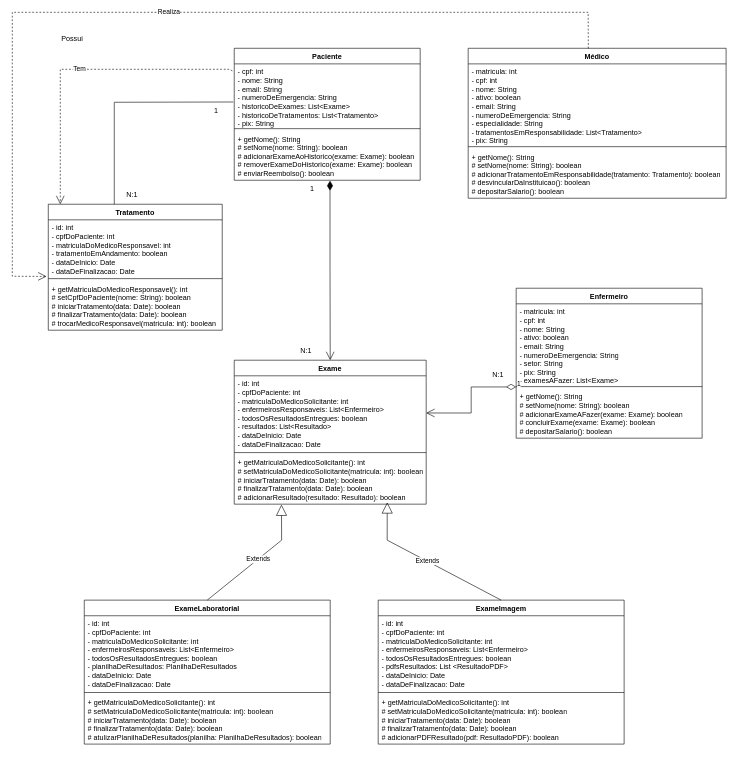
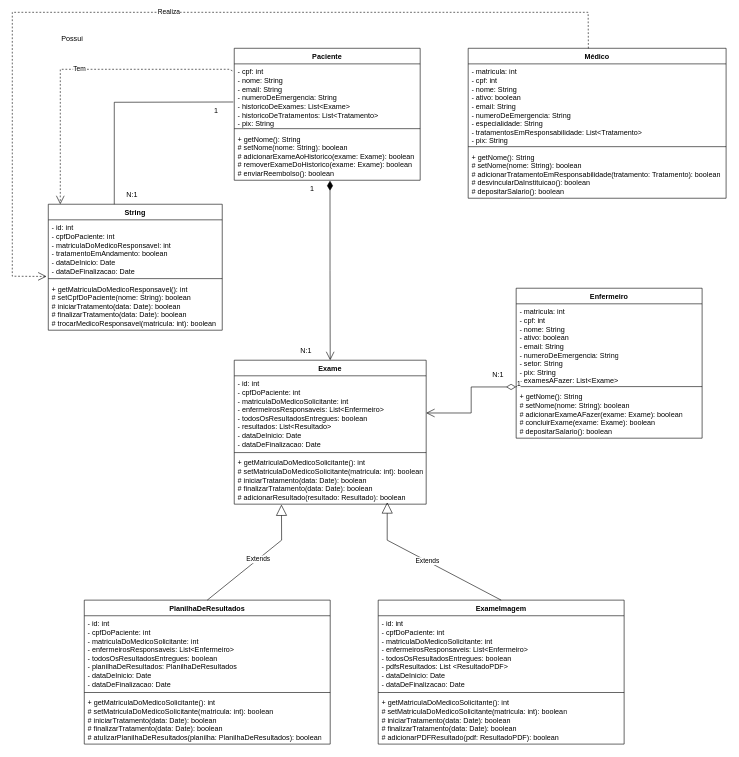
(135, 213) -> (135, 213)
(207, 609) -> (207, 609)
